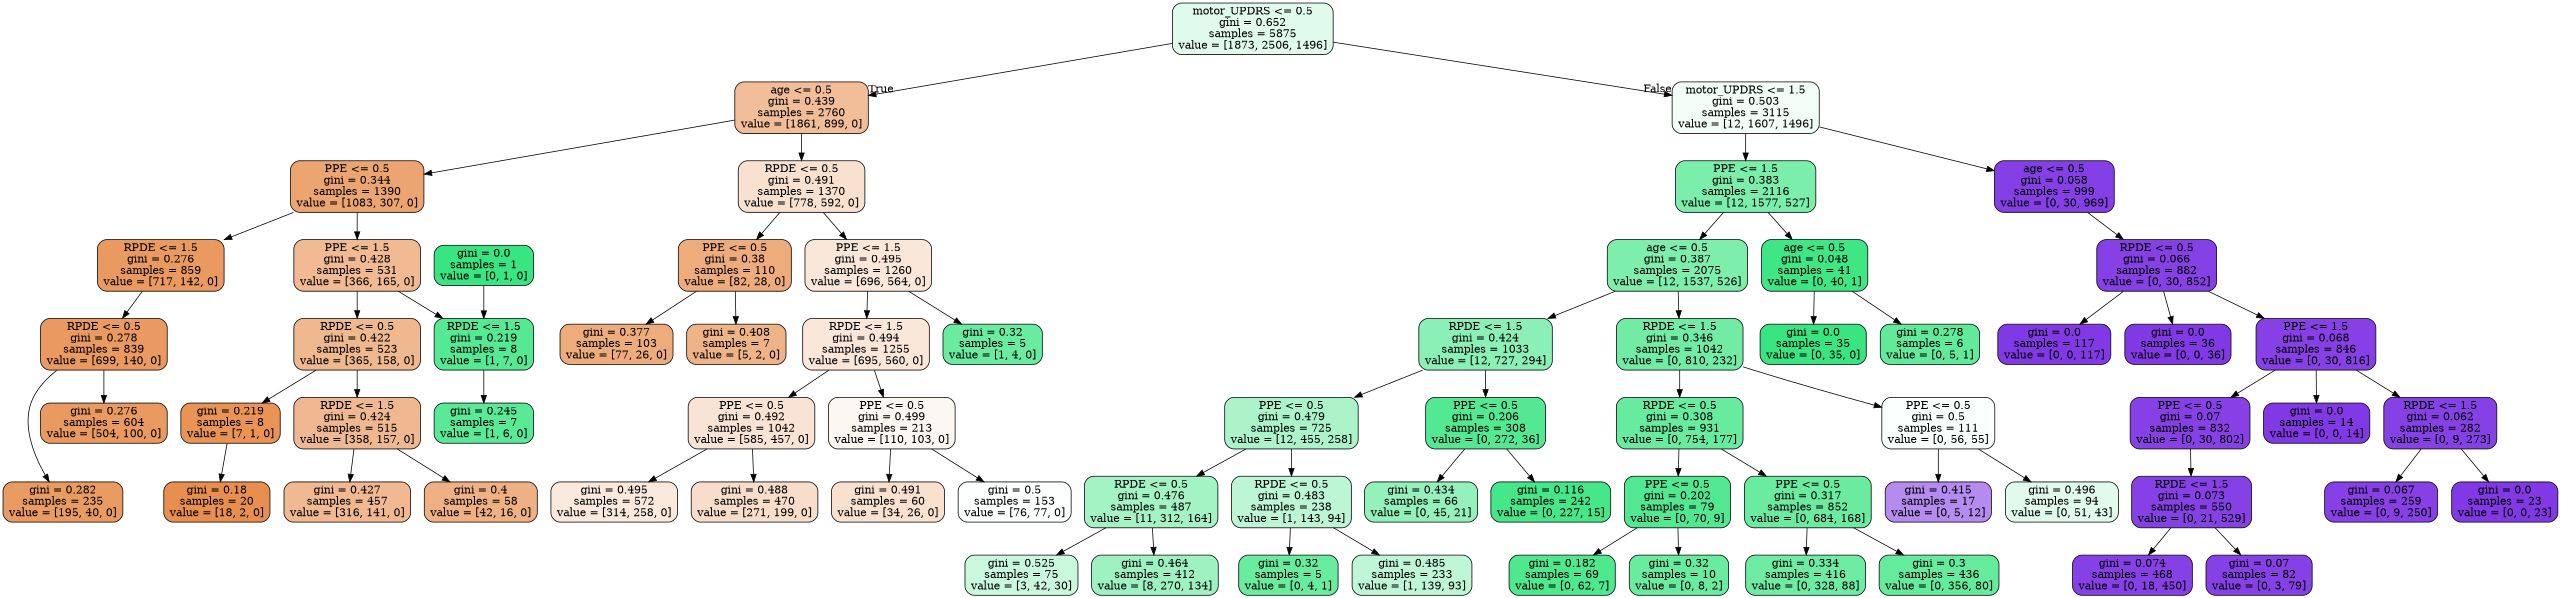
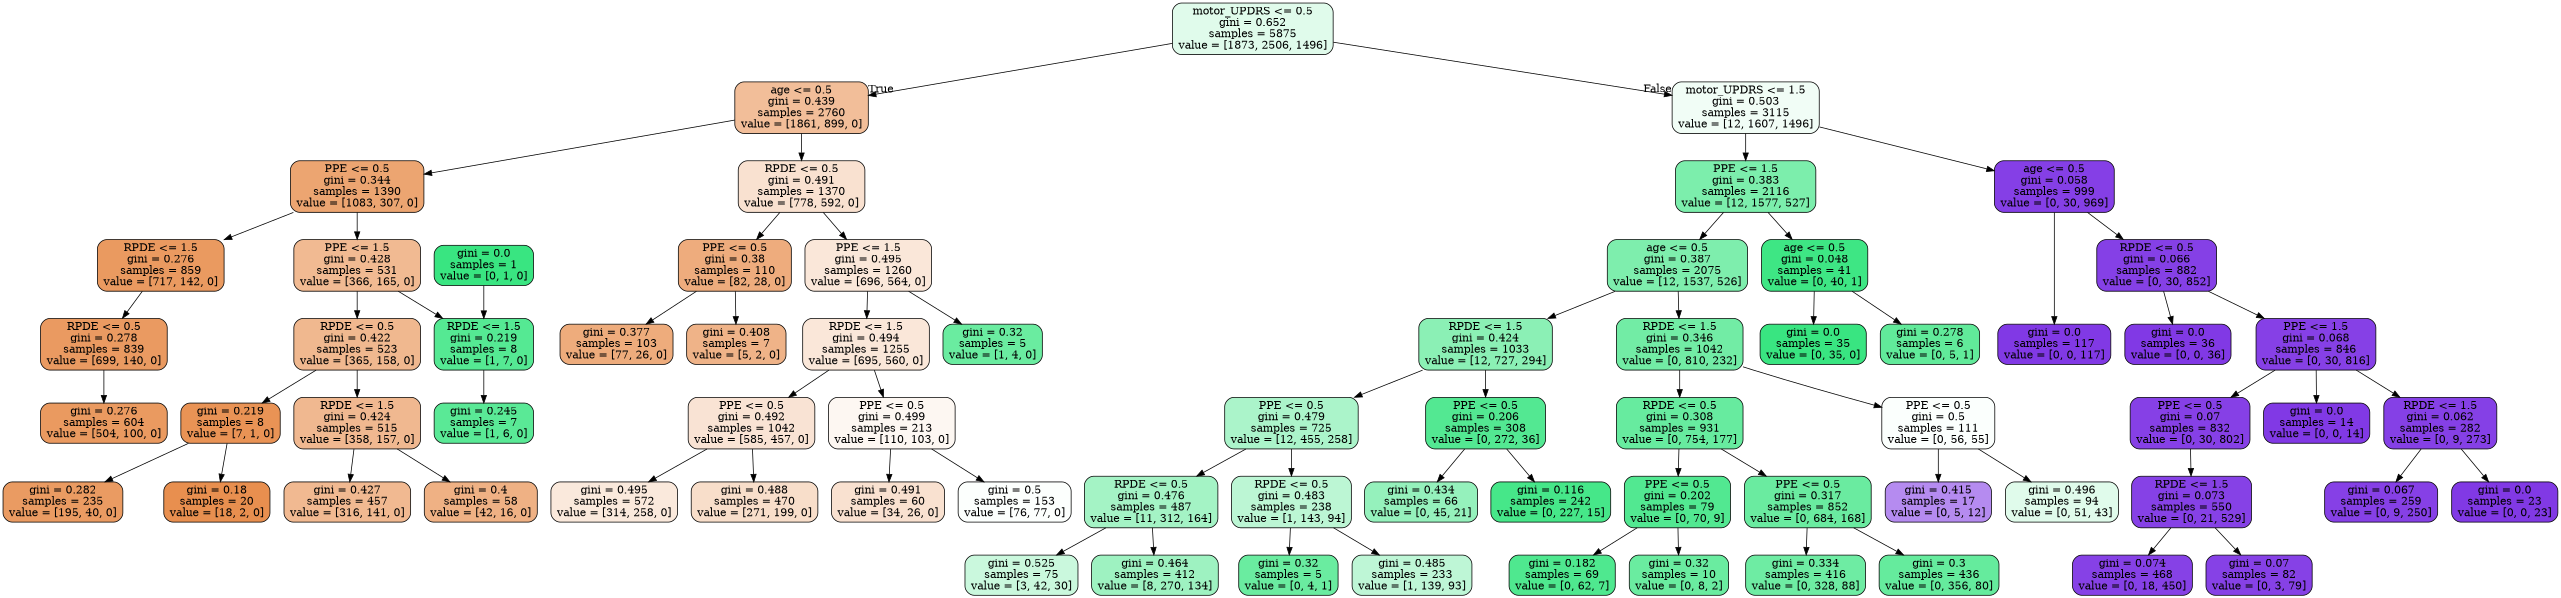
(2105, 305) -> (2054, 264)
(28, 420) -> (150, 461)
